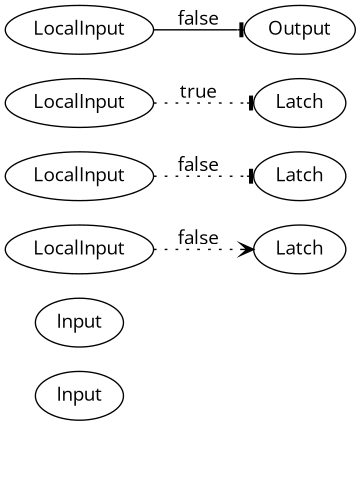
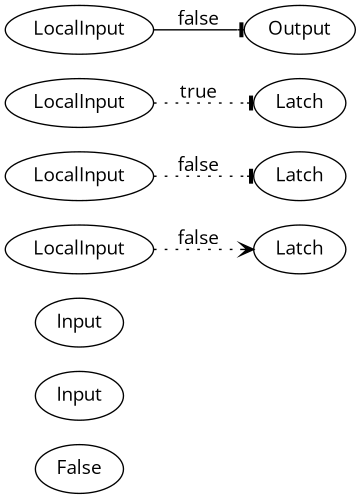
none -> (79, 469)
